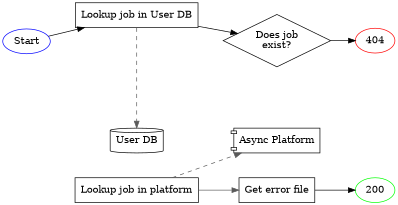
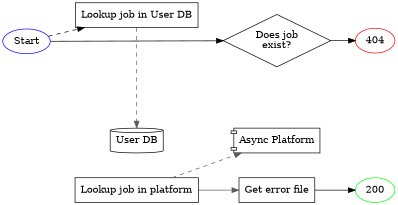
(214, 29) -> (129, 41)
(63, 33) -> (63, 33)
